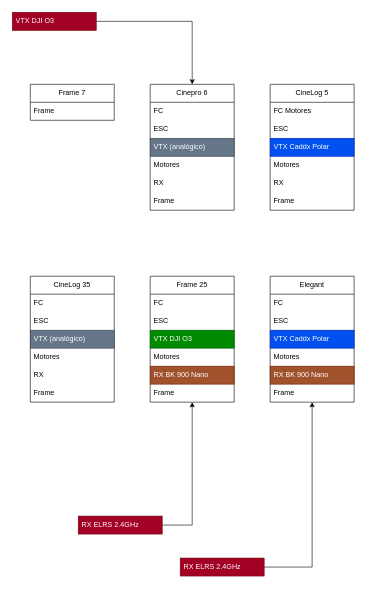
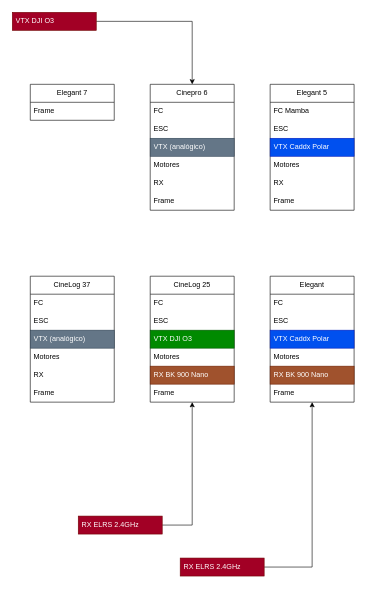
(72, 93) -> (72, 93)
(312, 93) -> (312, 93)
(293, 111) -> (289, 111)
(72, 285) -> (72, 285)
(192, 285) -> (192, 285)
